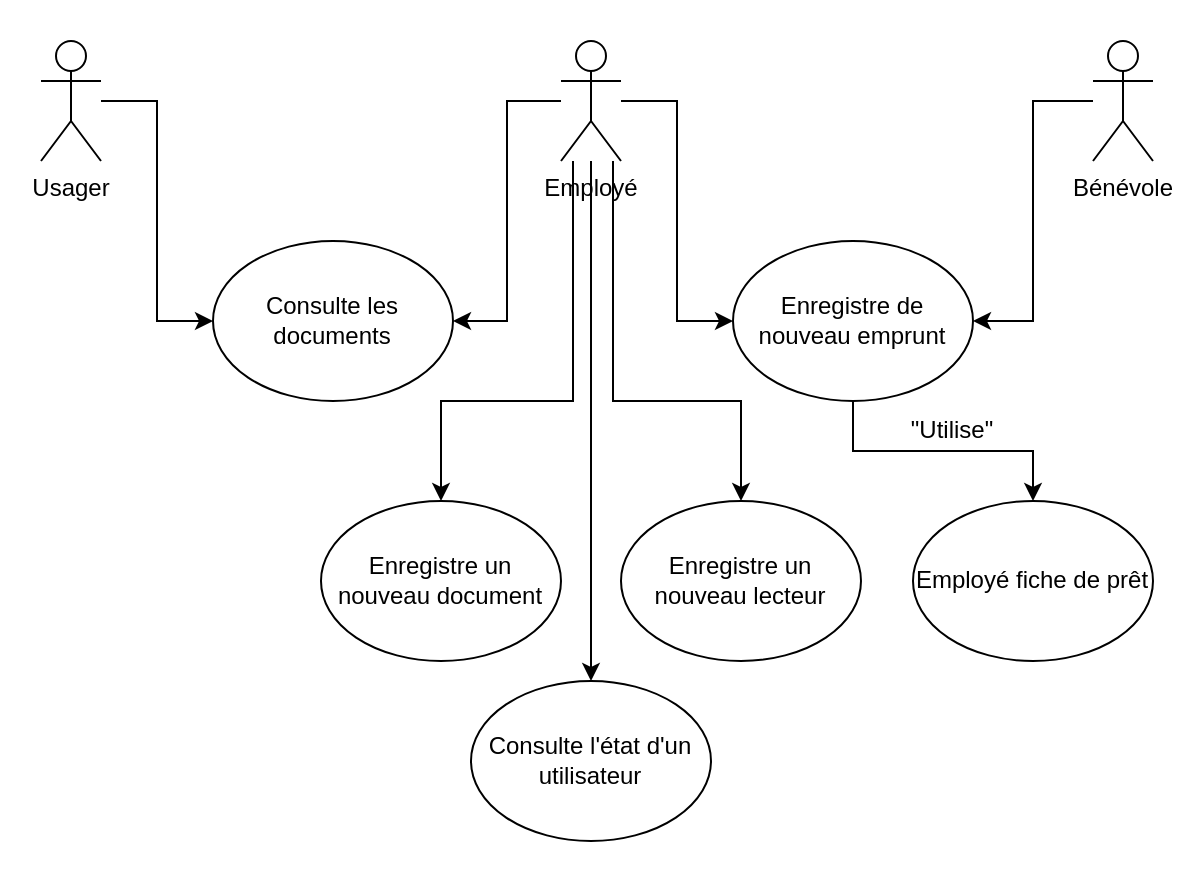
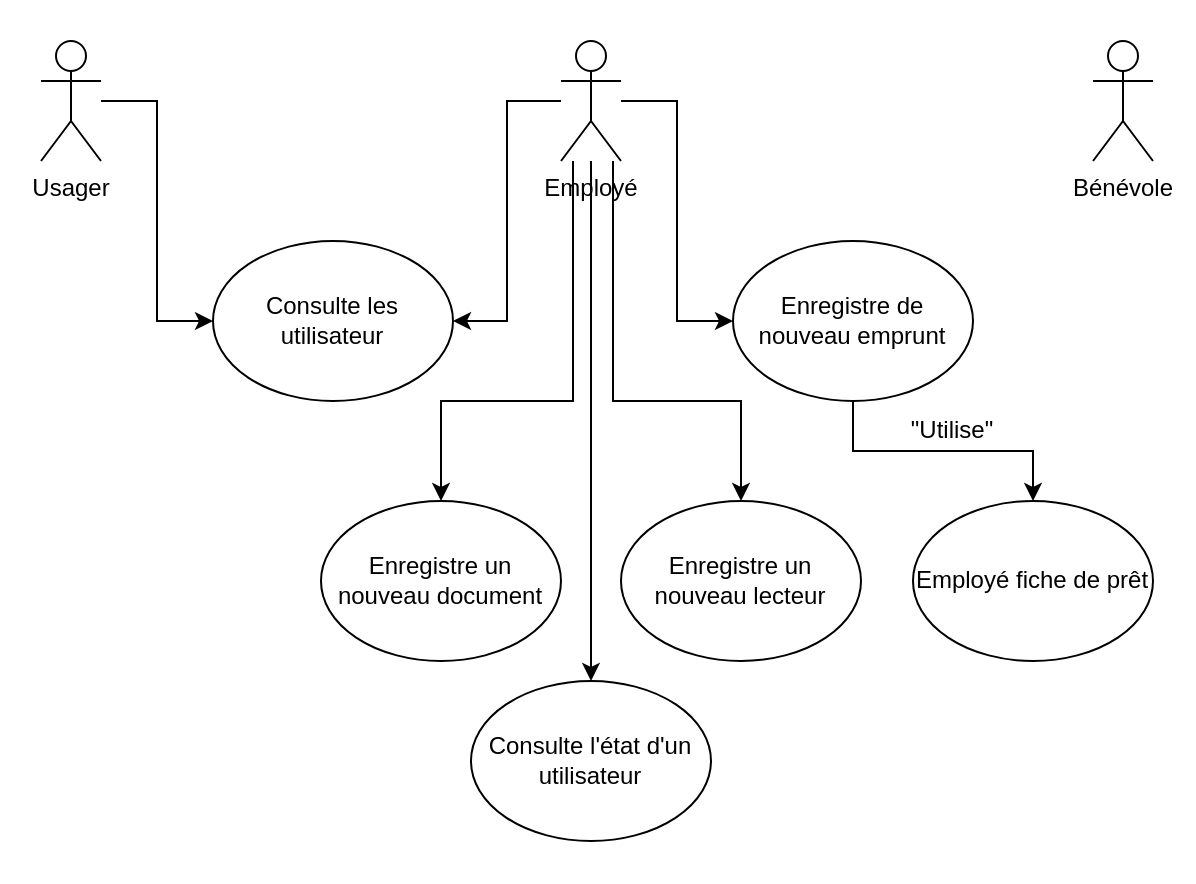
(1033, 204) -> none
(333, 321) -> (333, 321)
